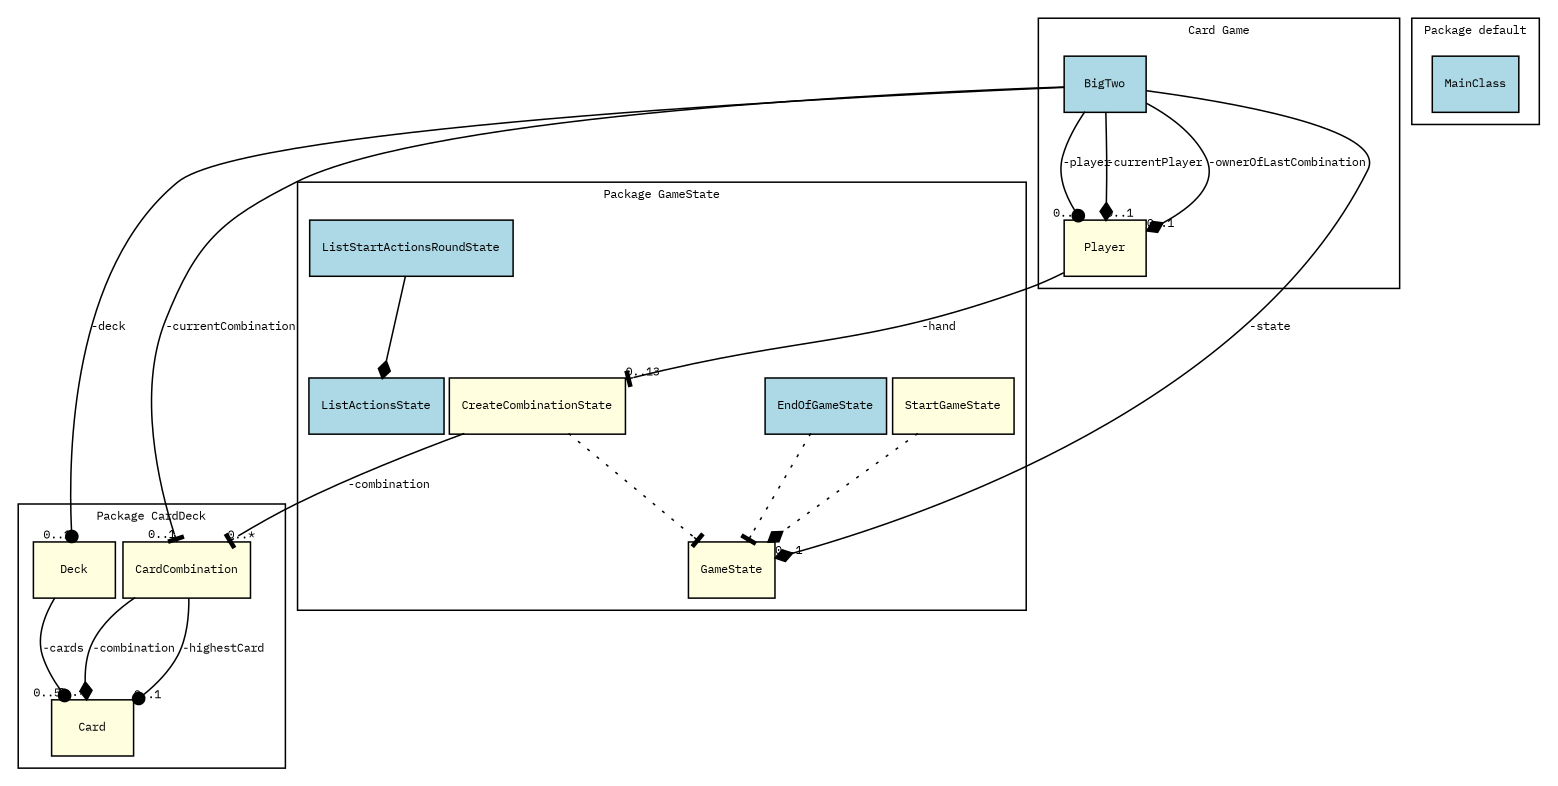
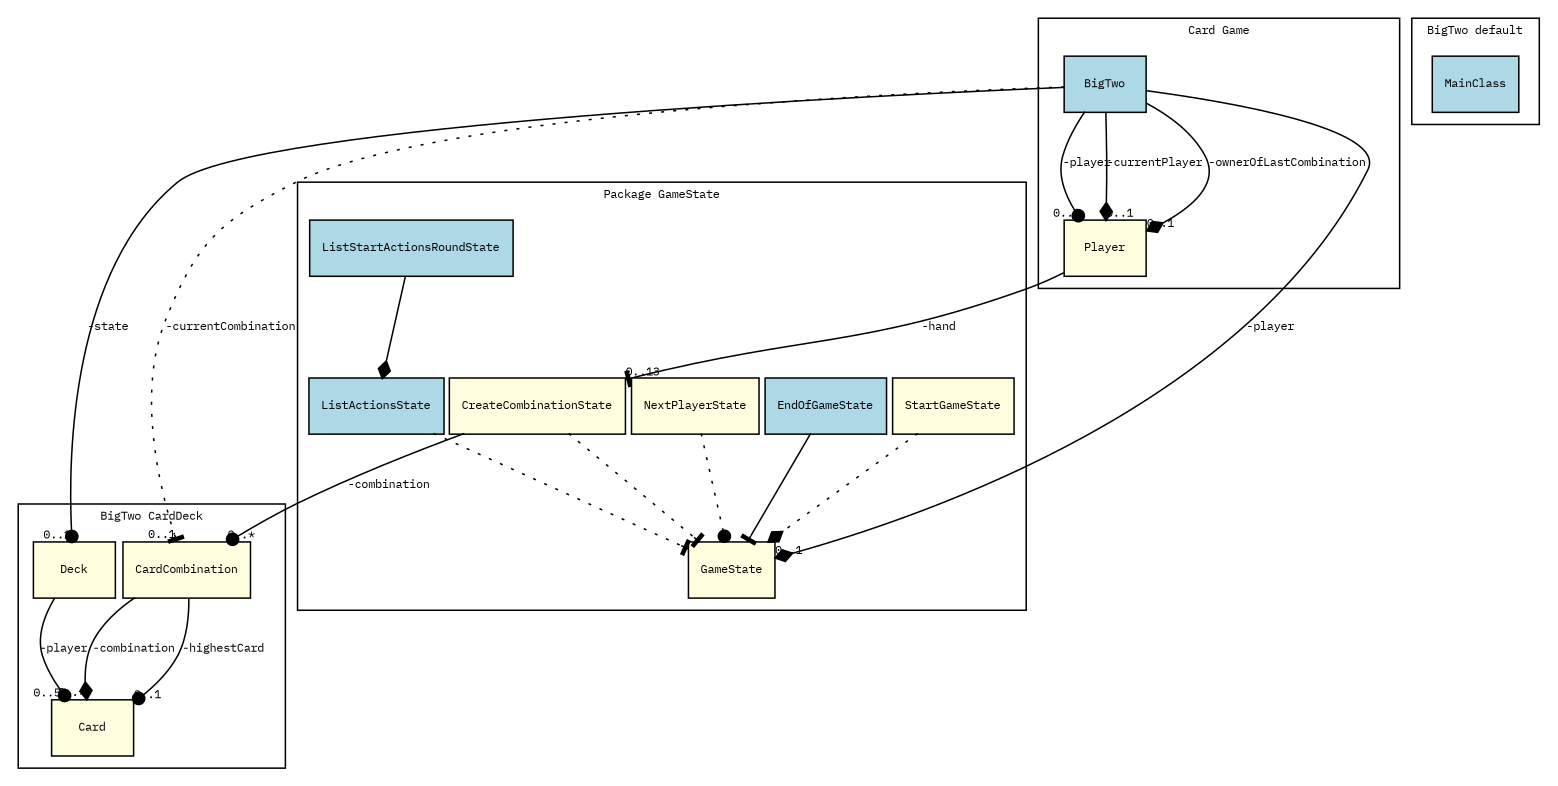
(1476, 31) -> (1476, 31)
(471, 136) -> (471, 136)
(109, 327) -> (109, 327)
(1271, 327) -> (1271, 327)
none -> (695, 406)
(349, 480) -> (349, 480)
(781, 485) -> (781, 485)
none -> (557, 490)
(152, 517) -> (152, 517)
(64, 649) -> (64, 649)
